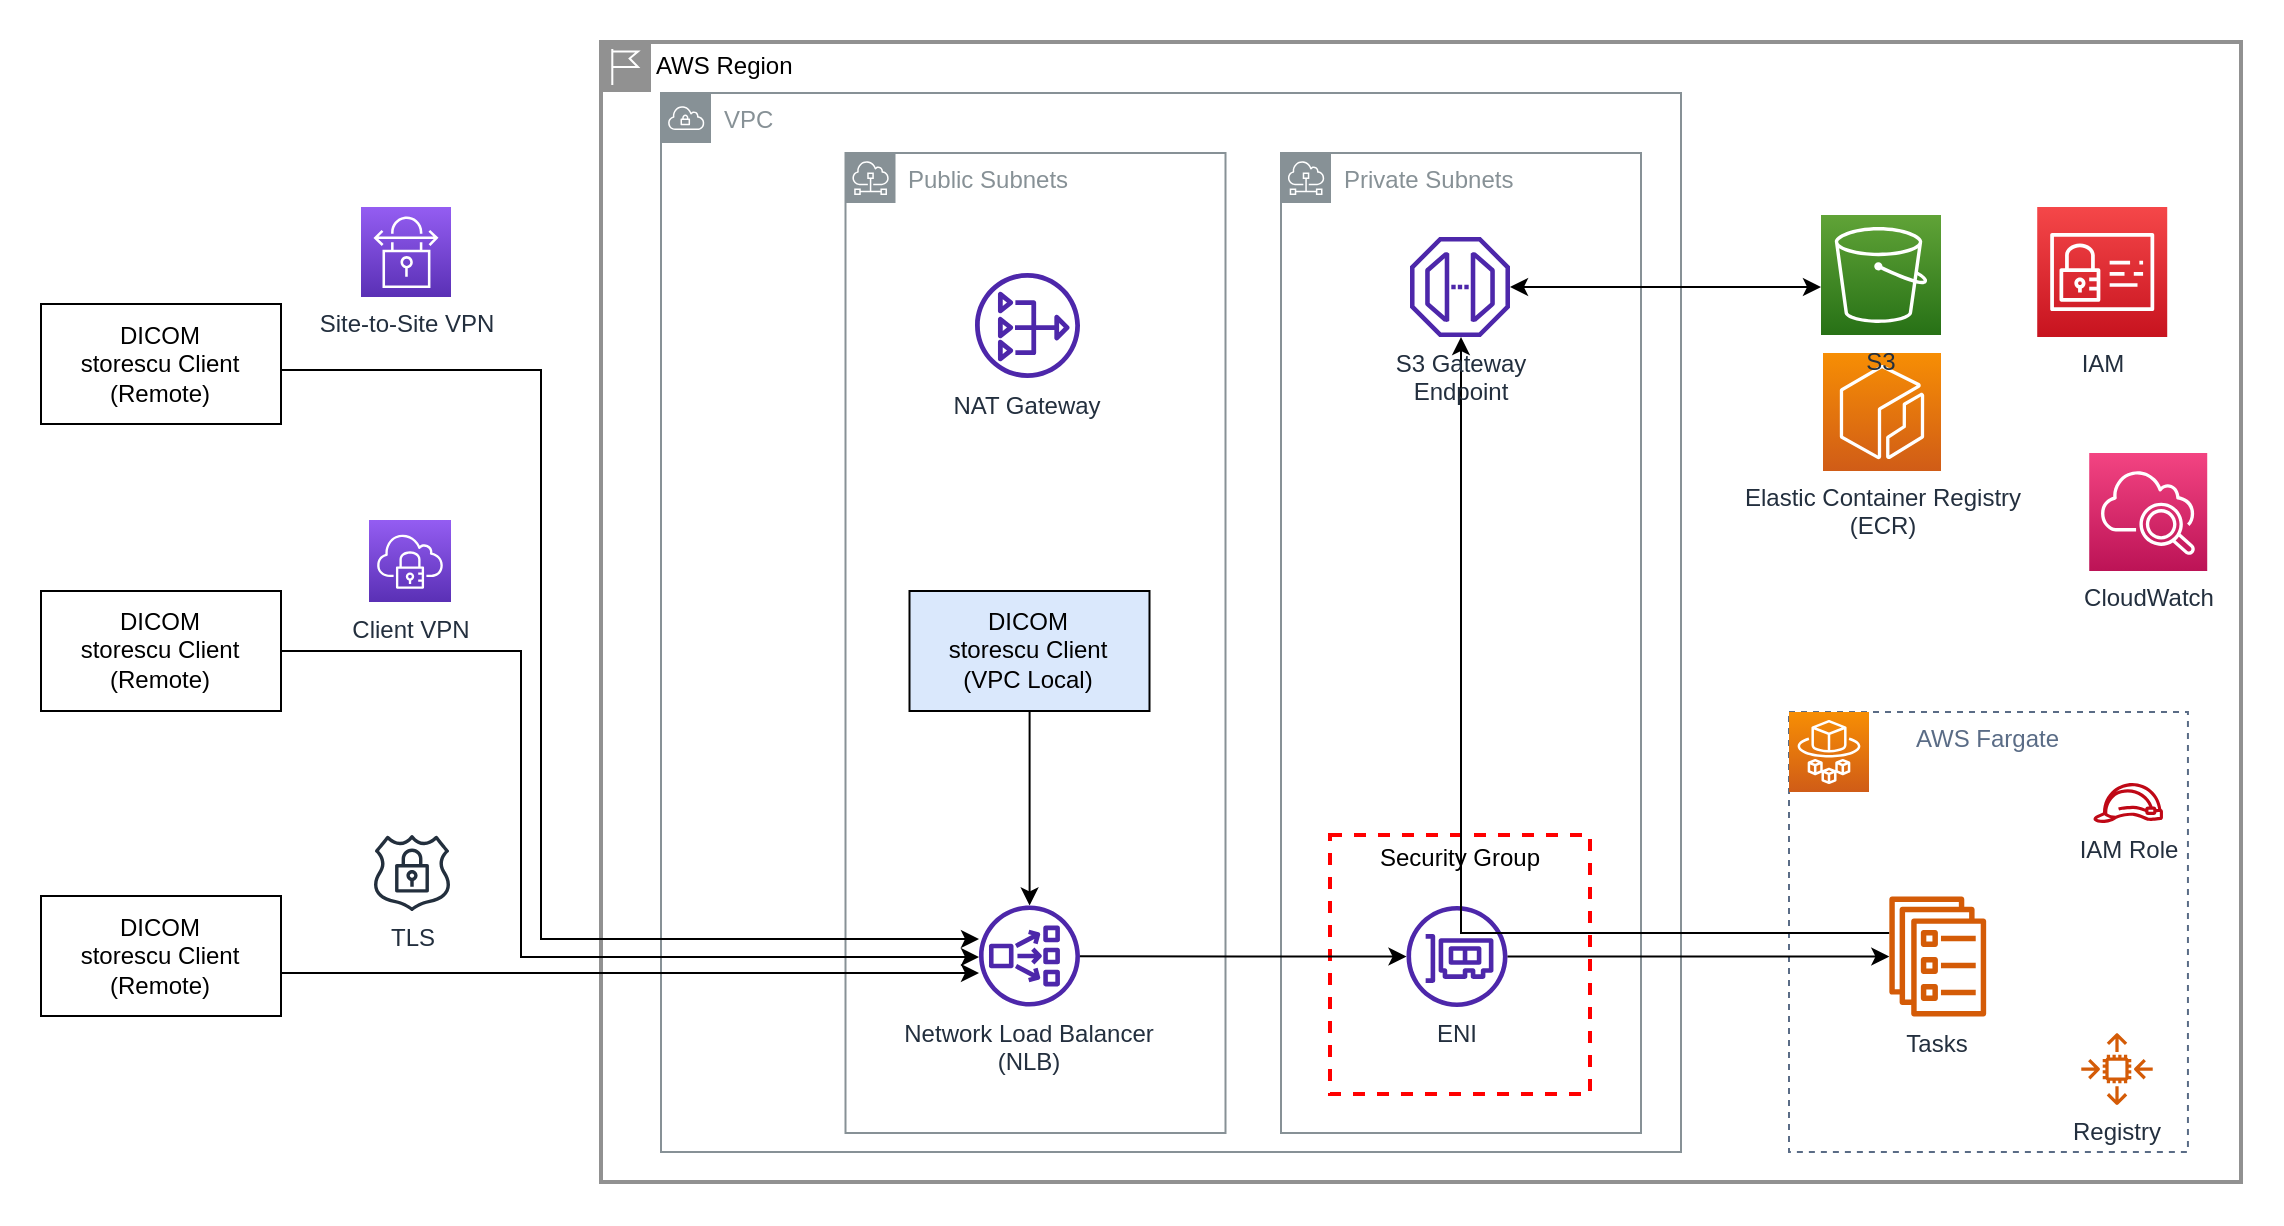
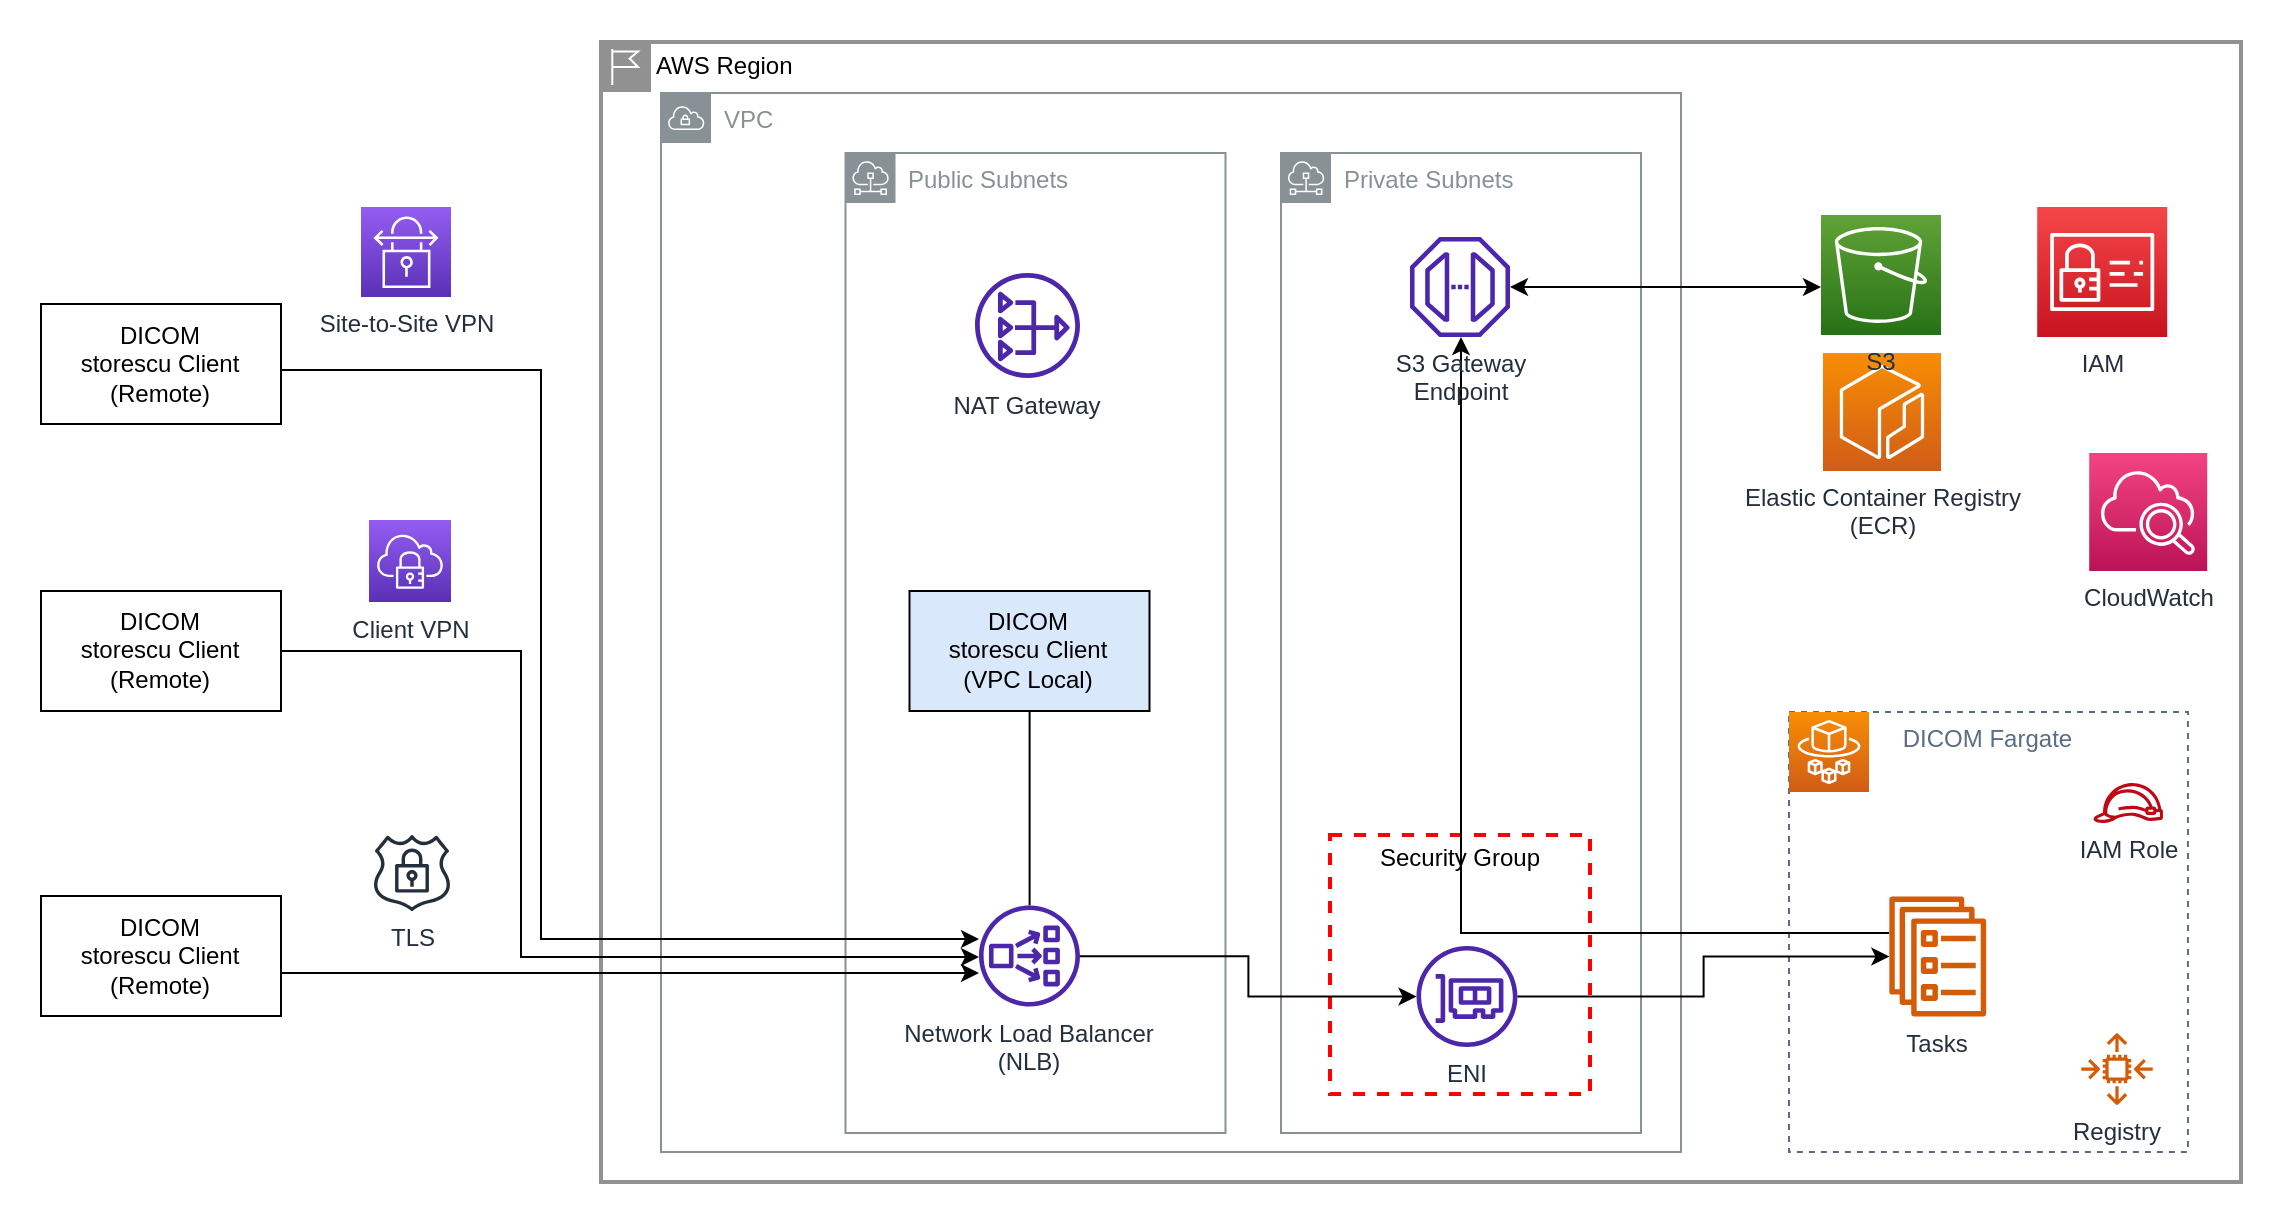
(1987, 739) -> (1987, 739)
(1030, 890) -> (1030, 896)
(1457, 957) -> (1467, 997)
